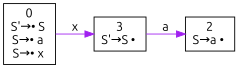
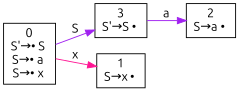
(75, 27) -> (75, 29)
none -> (121, 71)
